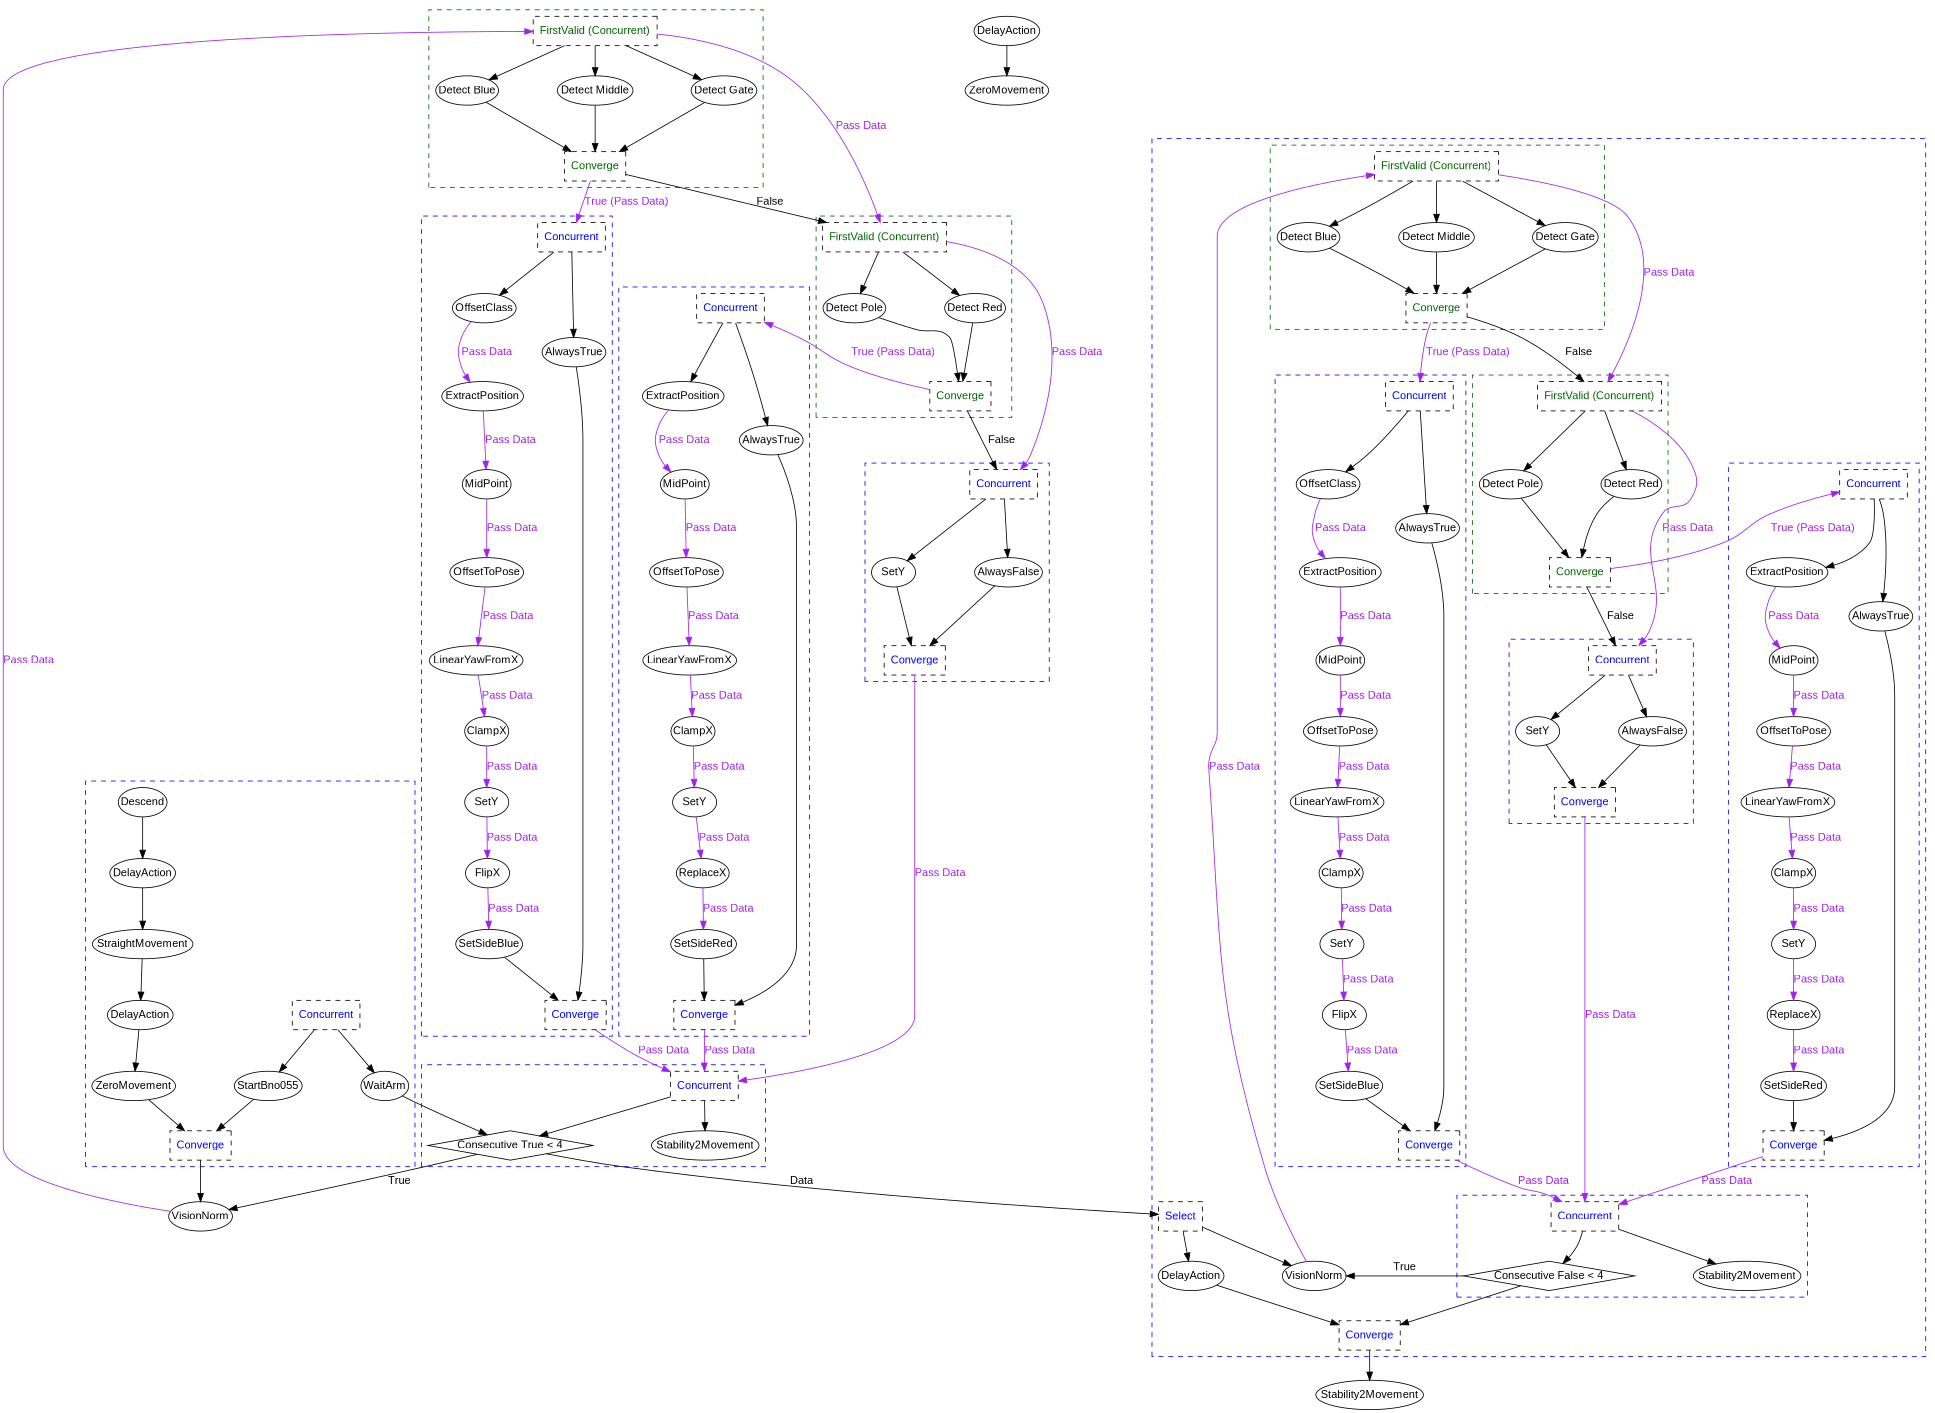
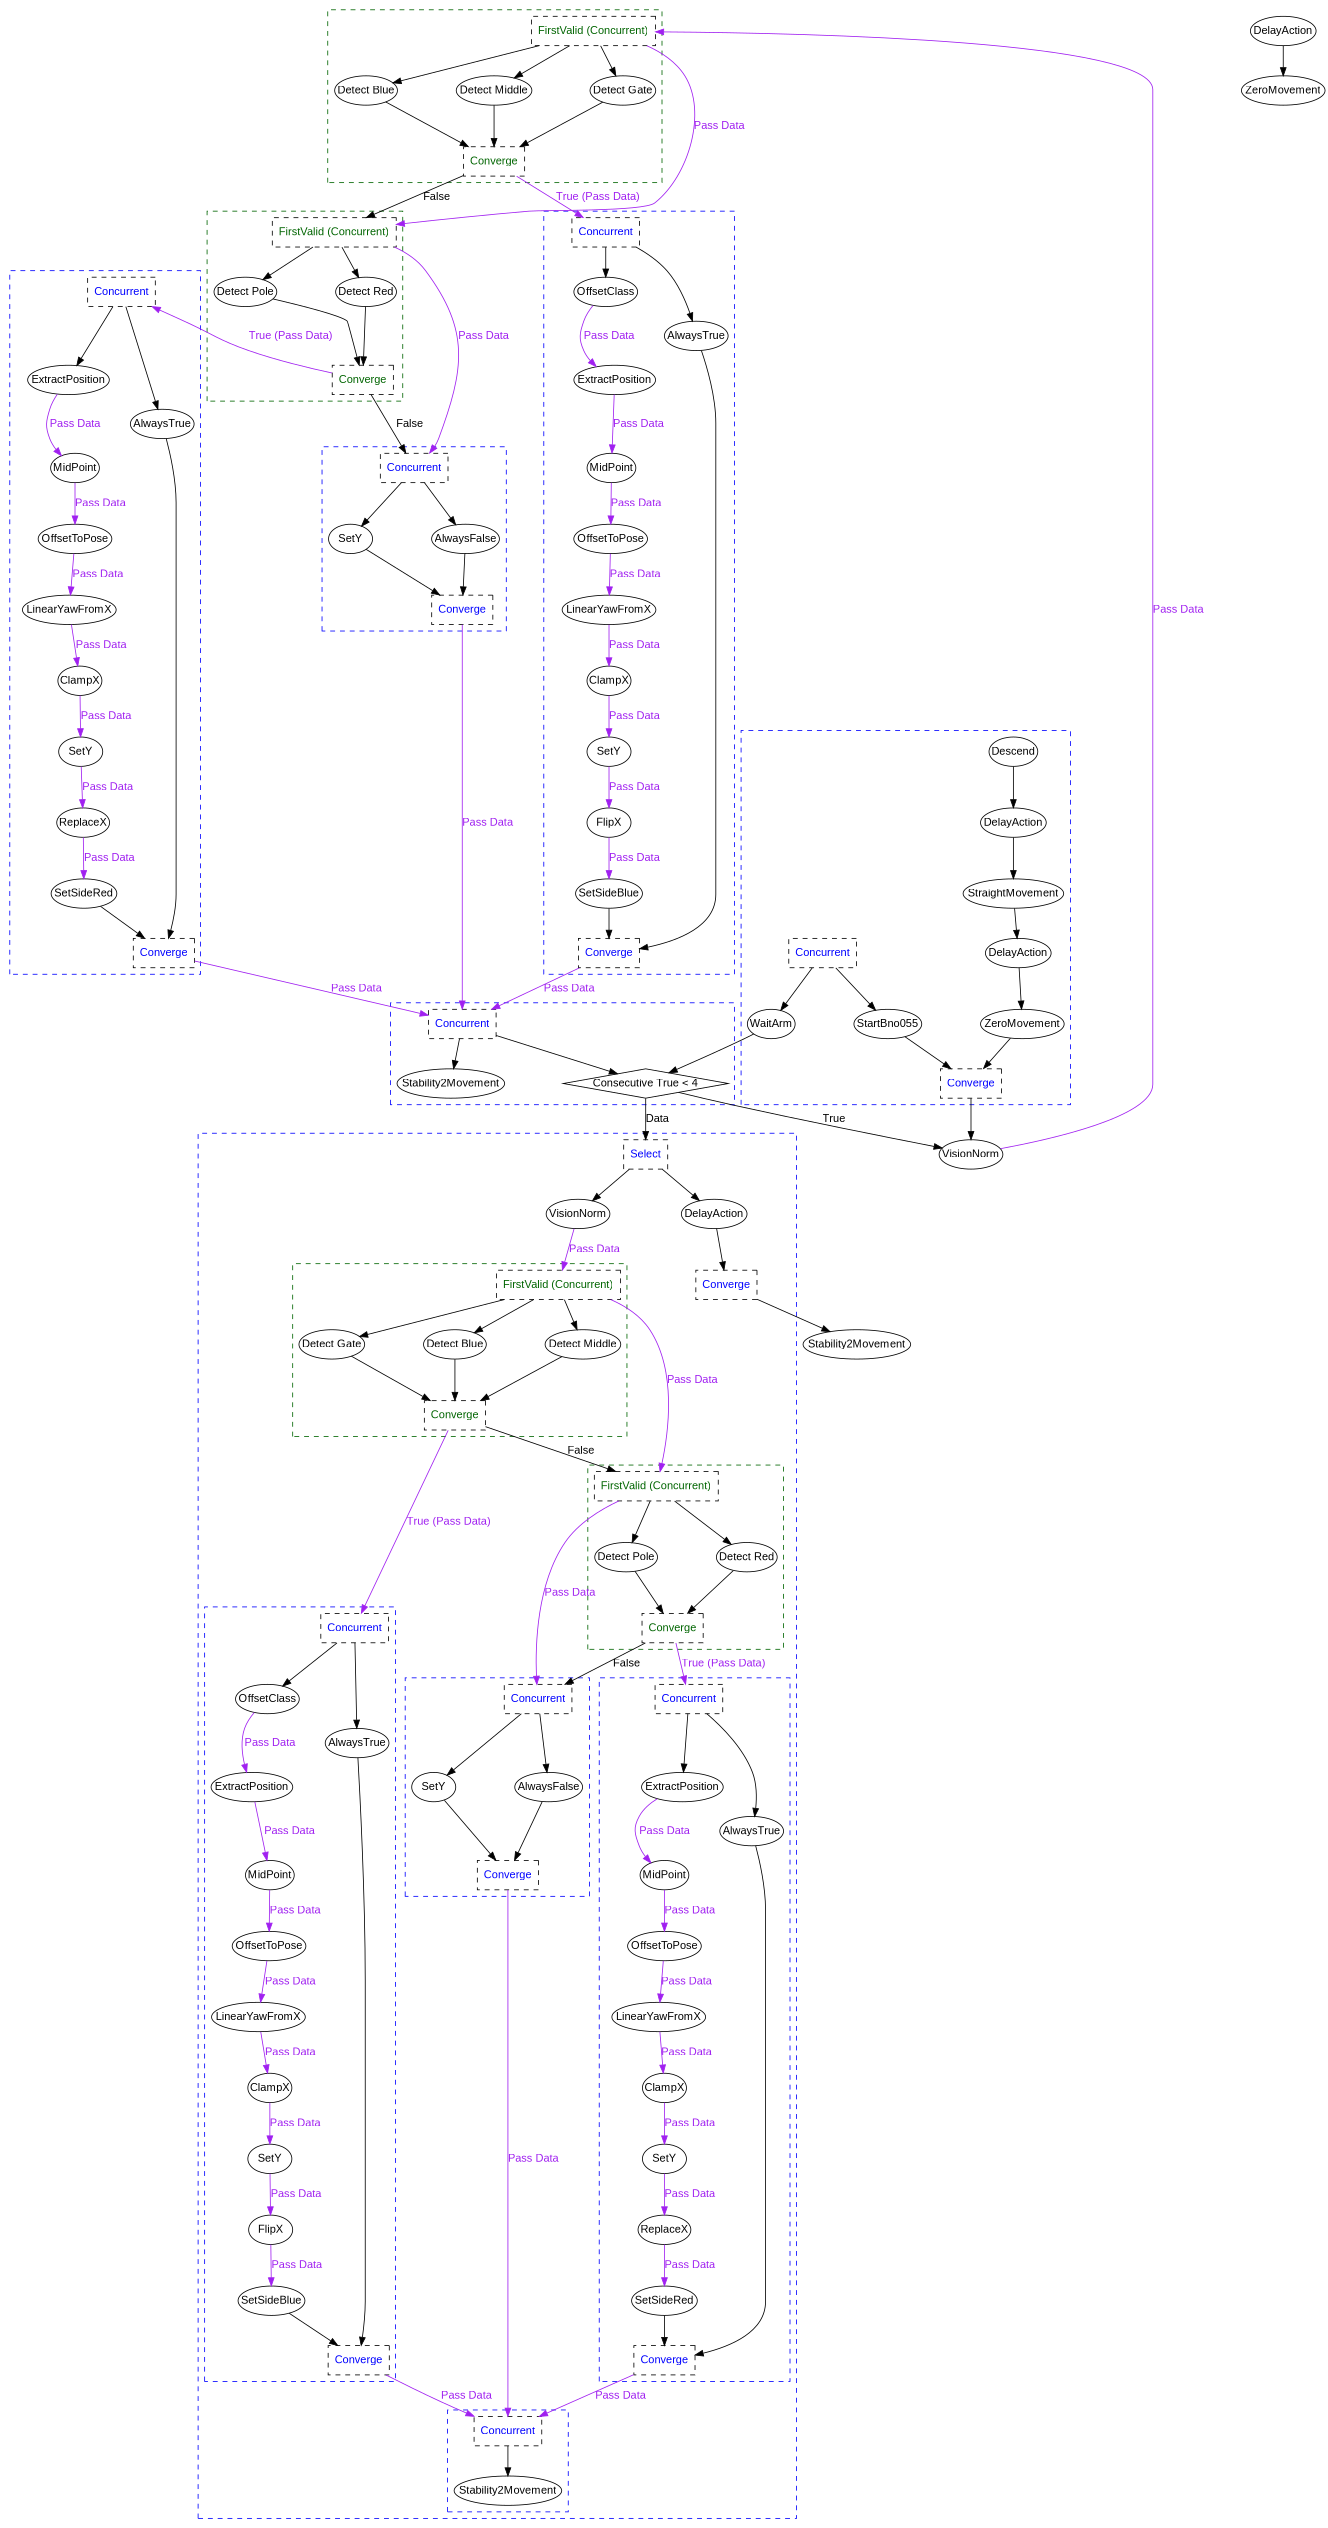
(1549, 1276) -> none
